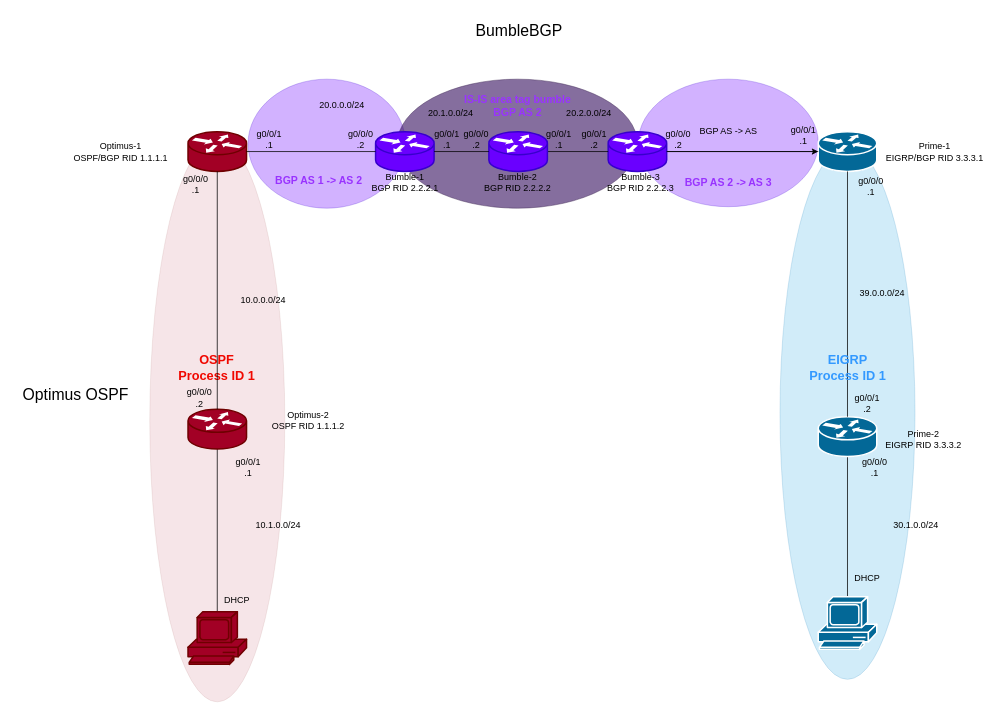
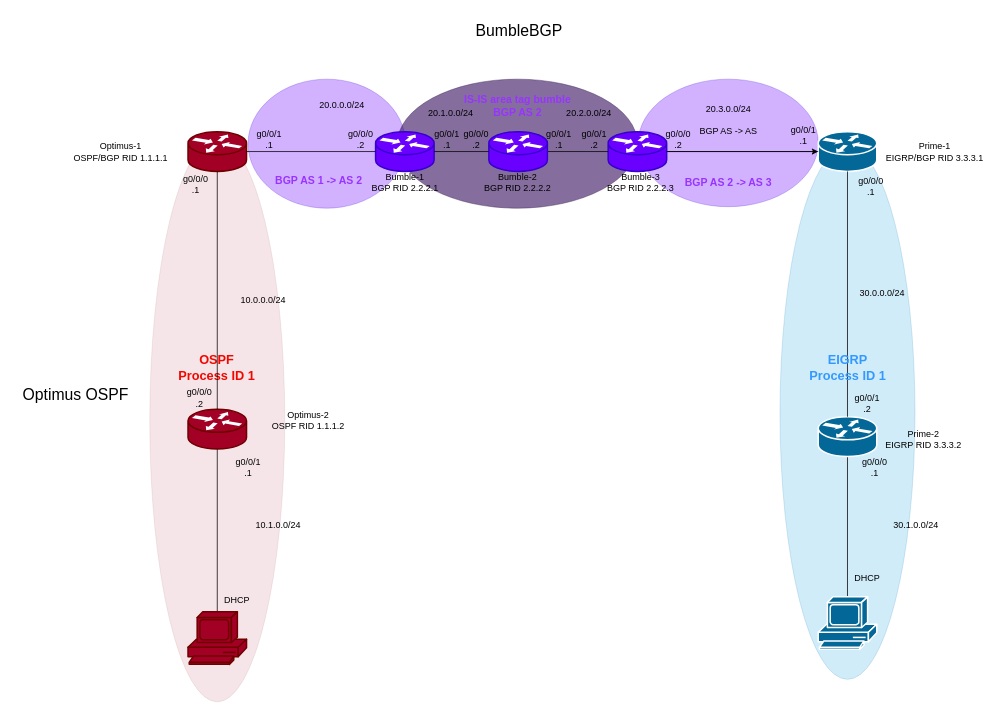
none -> (728, 109)
(882, 293) -> (882, 293)
